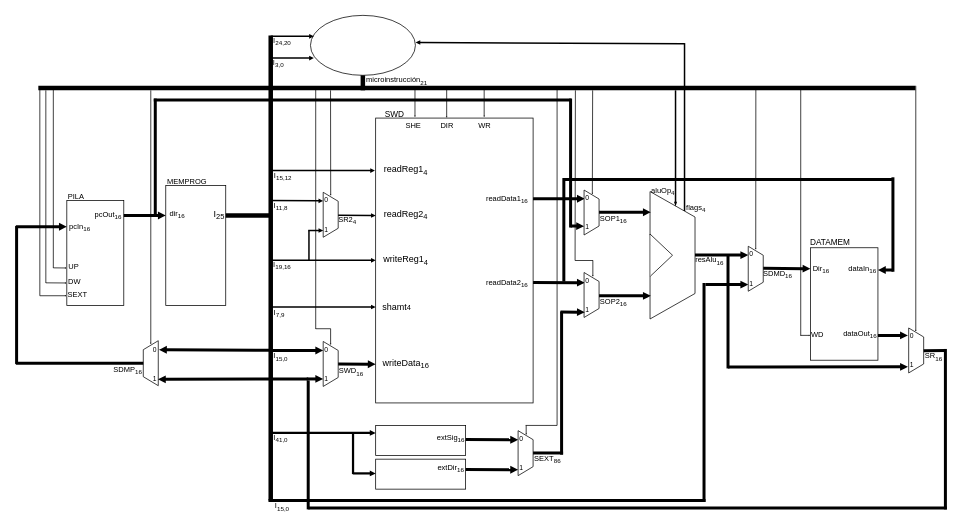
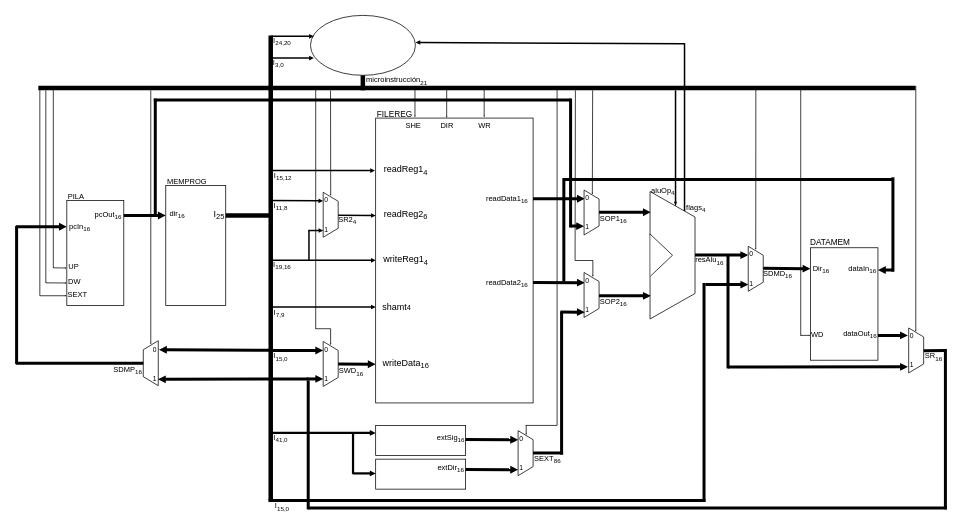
(395, 114) -> (395, 114)
(406, 215) -> (406, 215)
